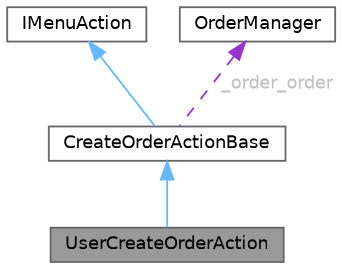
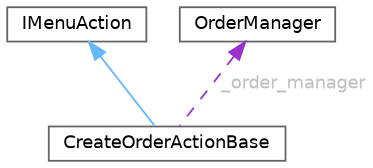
(275, 84) -> (291, 84)
(167, 245) -> none
